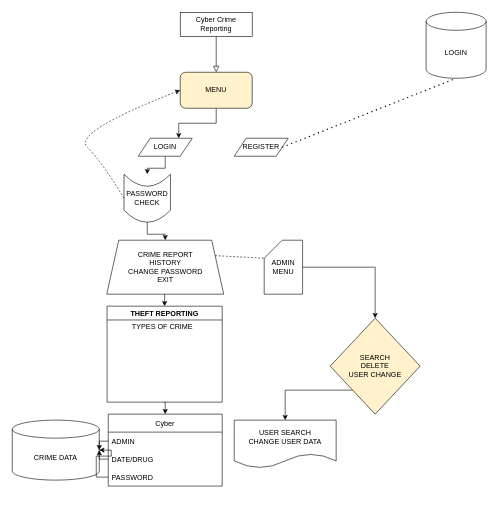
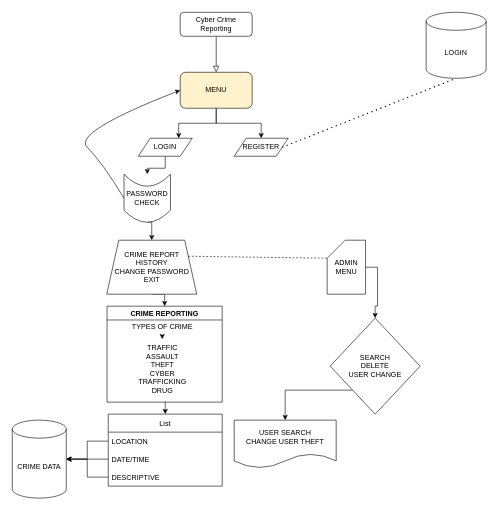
(216, 24) -> (216, 24)
none -> (261, 125)
(100, 128) -> (100, 128)
(165, 267) -> (152, 267)
(284, 267) -> (347, 267)
(164, 314) -> (164, 314)
none -> (162, 336)
(375, 366) -> (375, 366)
none -> (162, 369)
(165, 424) -> (165, 424)
(285, 437) -> (285, 437)
(122, 442) -> (128, 442)
(56, 450) -> (39, 459)
(130, 460) -> (130, 460)
(128, 478) -> (134, 478)
